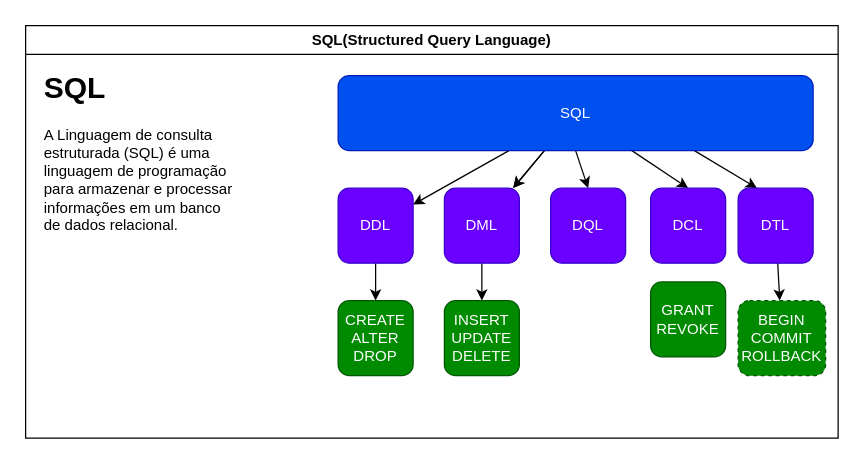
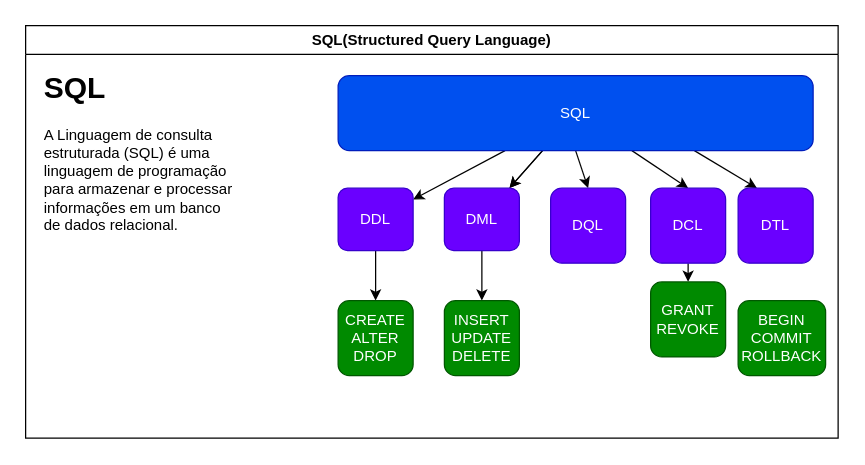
(376, 226) -> (376, 219)
(482, 226) -> (482, 219)
none -> (688, 269)
(779, 277) -> none
(782, 338) -> (782, 338)
